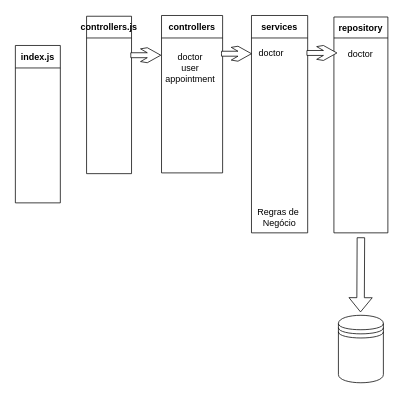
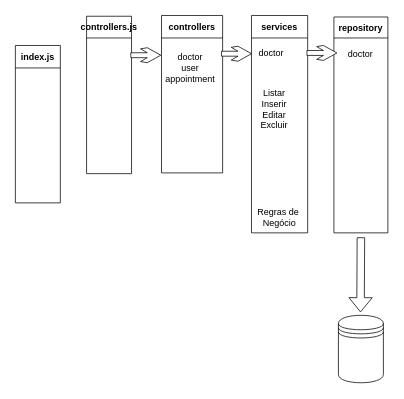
none -> (274, 109)
